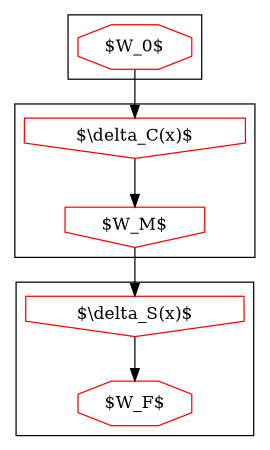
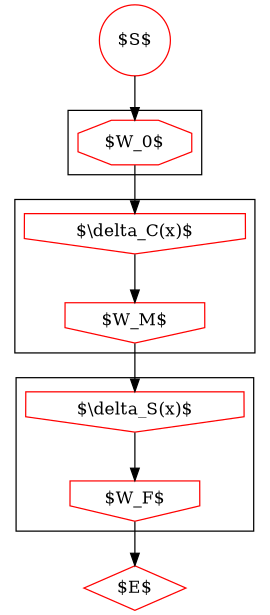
none -> (135, 40)
(135, 403) -> (135, 499)
none -> (135, 588)
